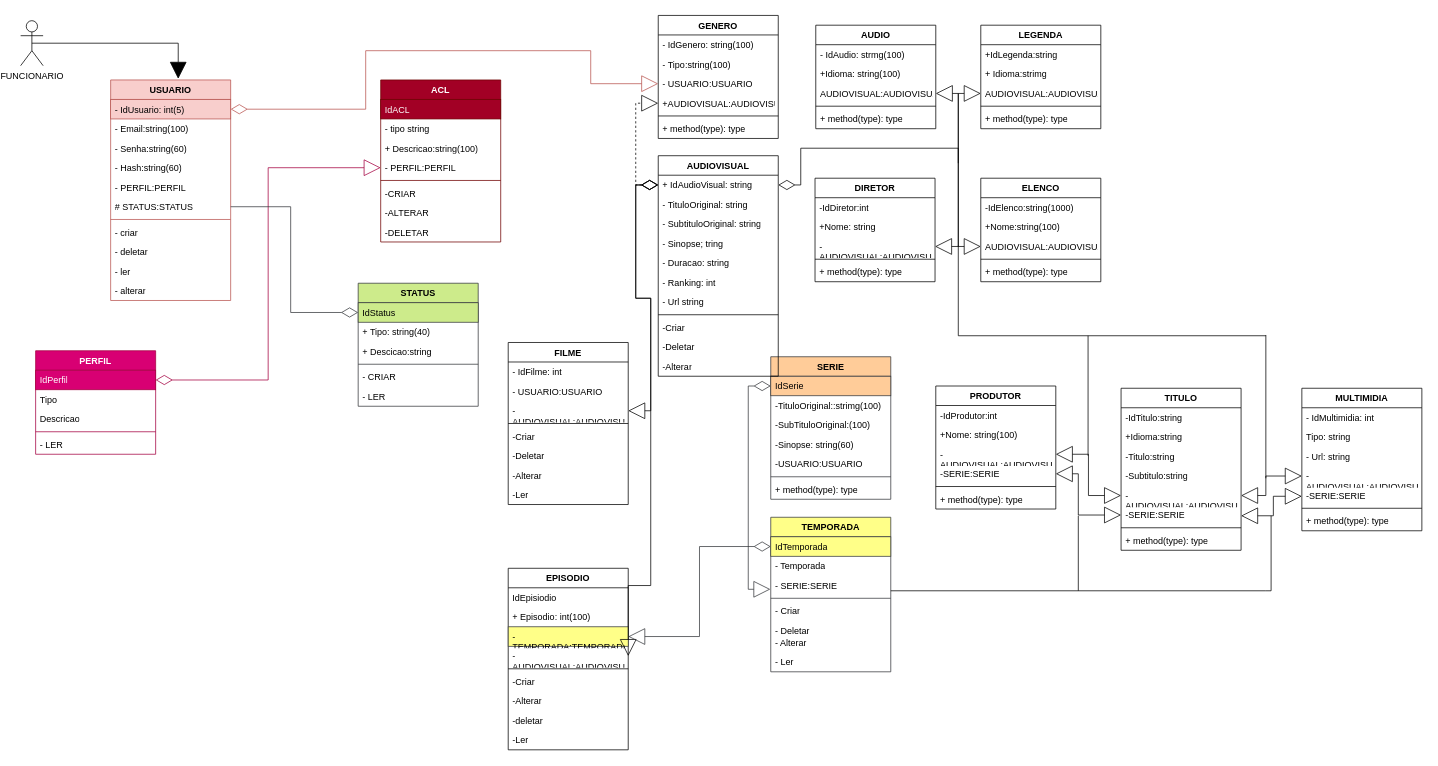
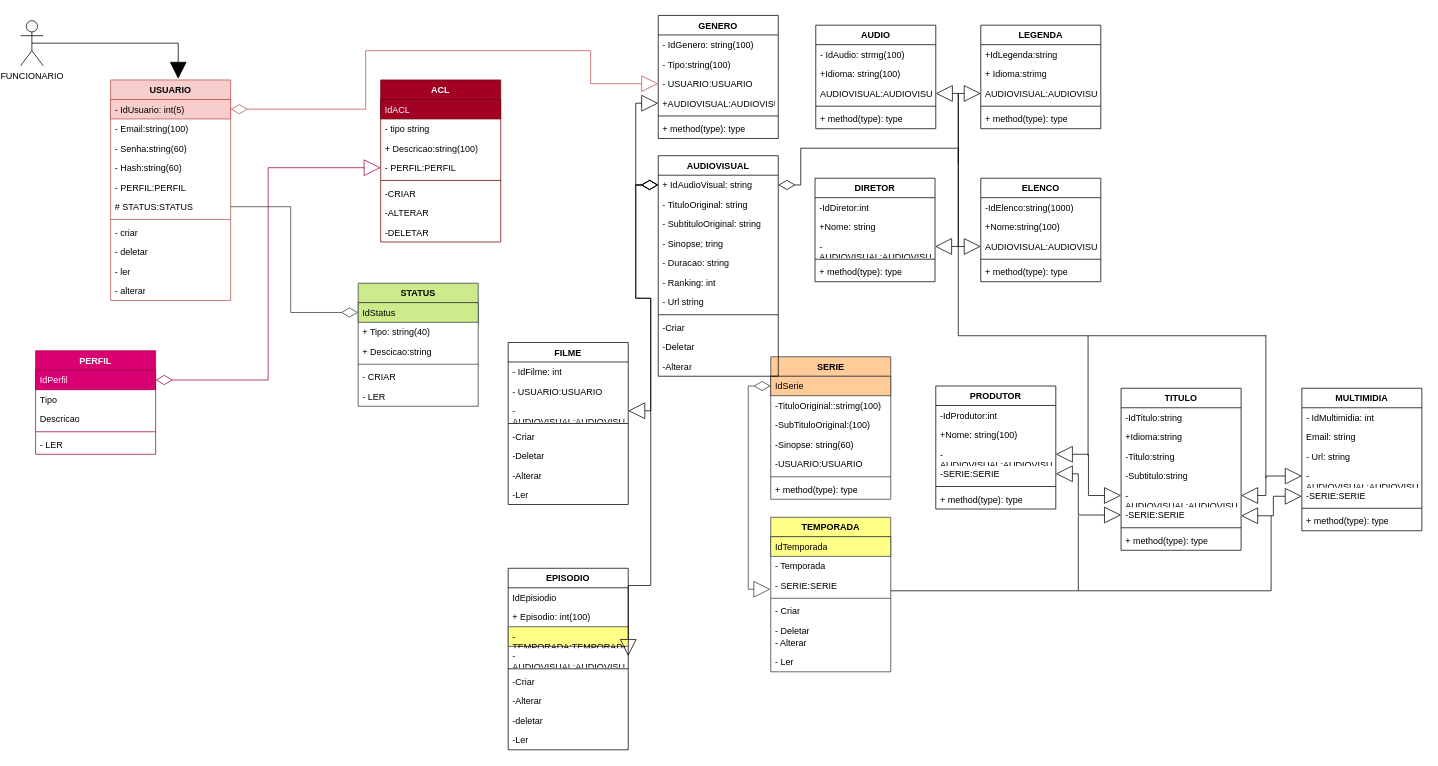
(636, 140) -> (636, 140)
(1332, 438) -> (1333, 438)
(699, 591) -> none
